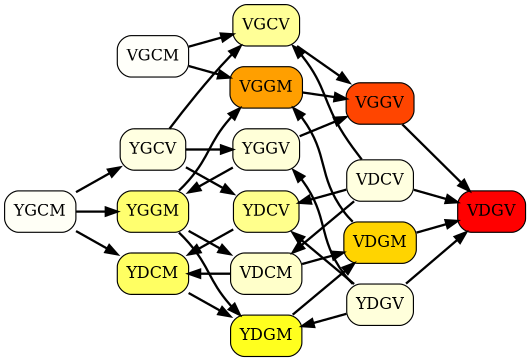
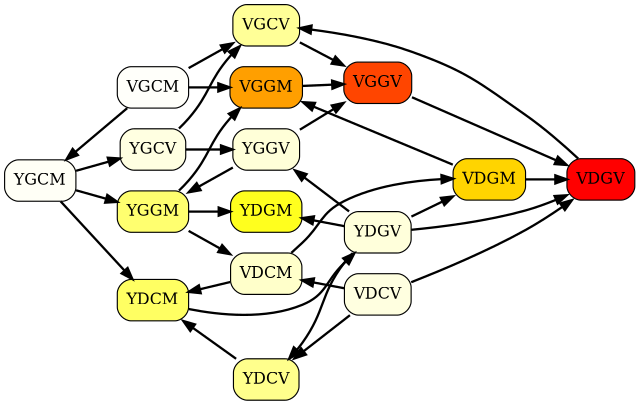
(330, 108) -> (456, 70)
none -> (101, 130)
(202, 176) -> none
(319, 293) -> (427, 209)
(204, 302) -> (277, 312)
